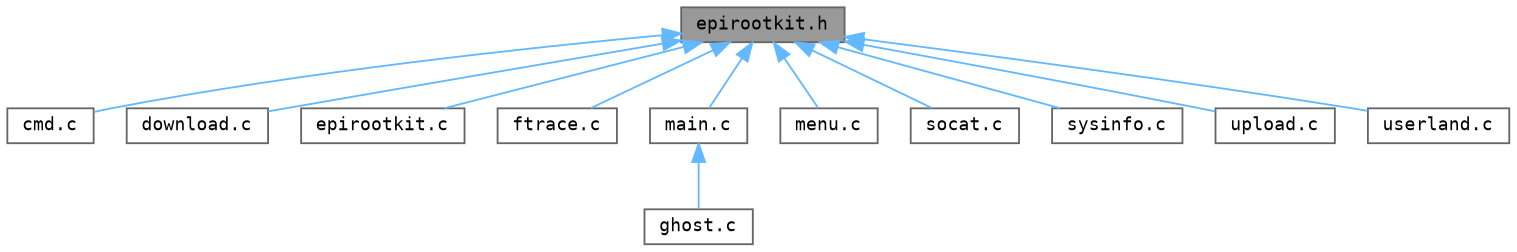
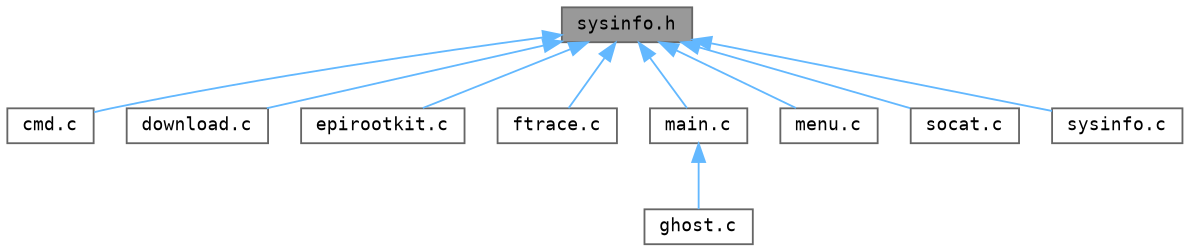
(763, 25) -> (627, 25)
(1275, 126) -> none
(1439, 126) -> none
